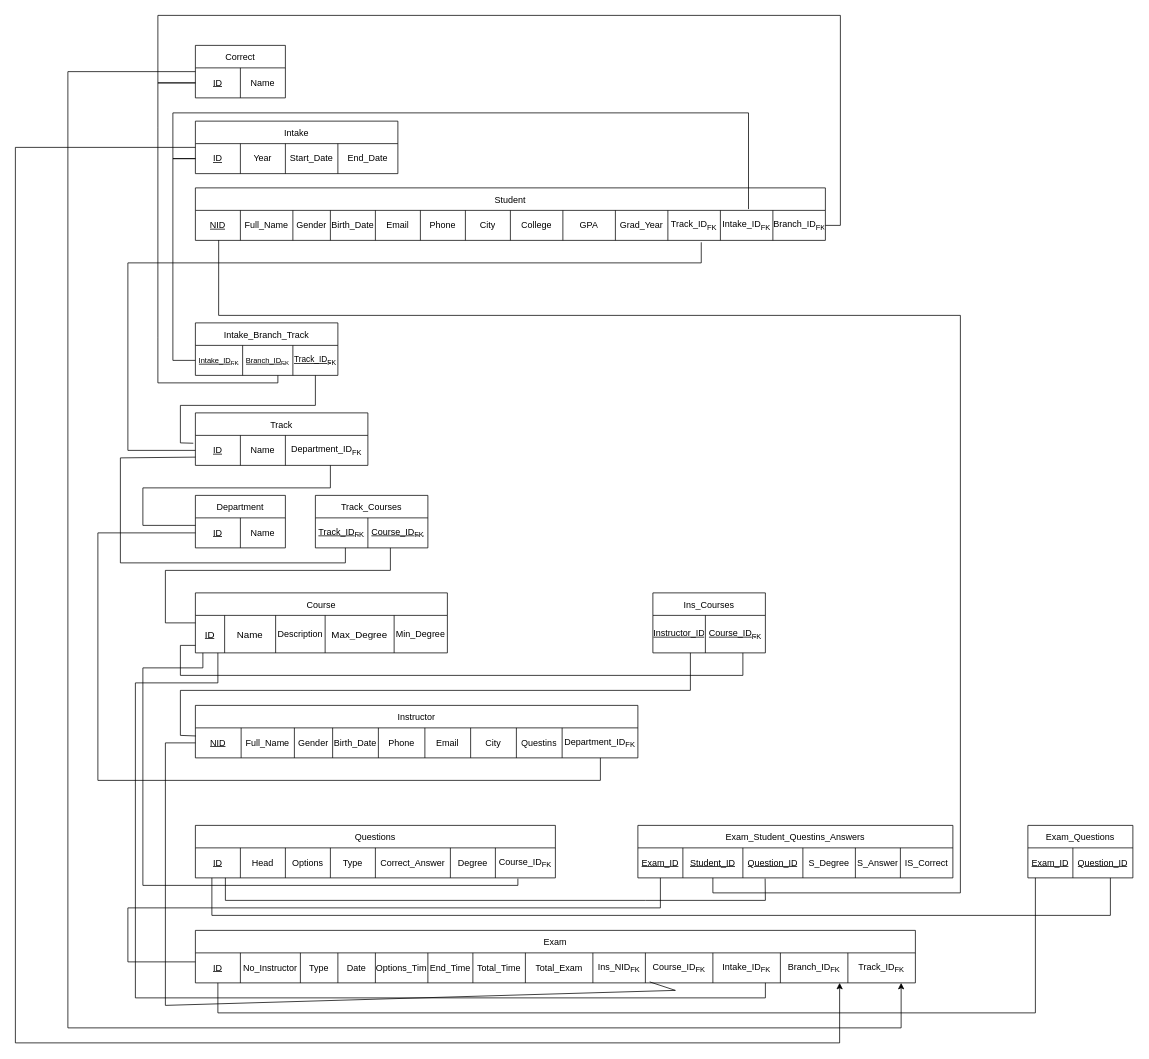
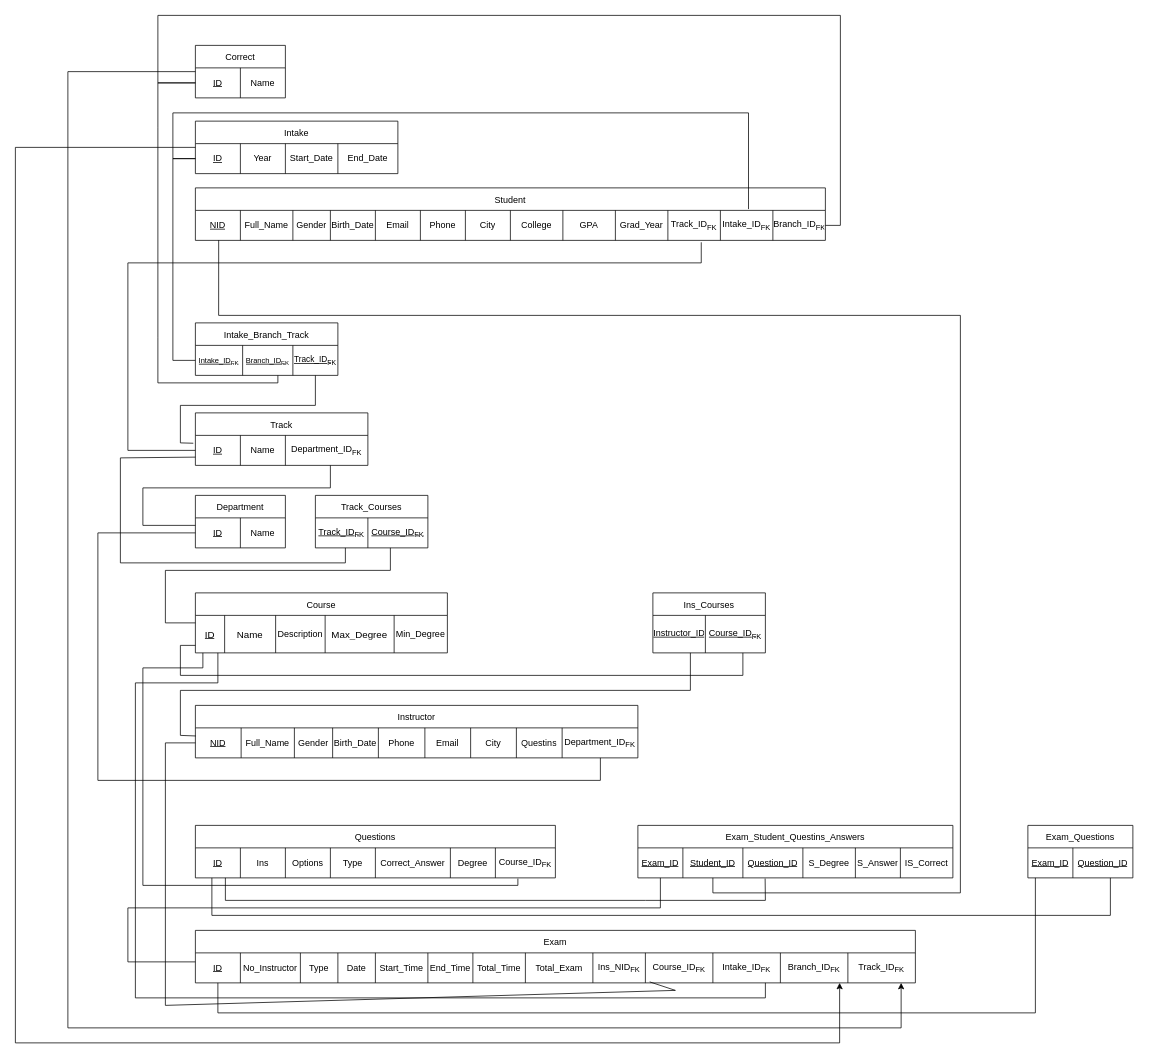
(263, 863) -> (263, 863)
(402, 968) -> (402, 968)
